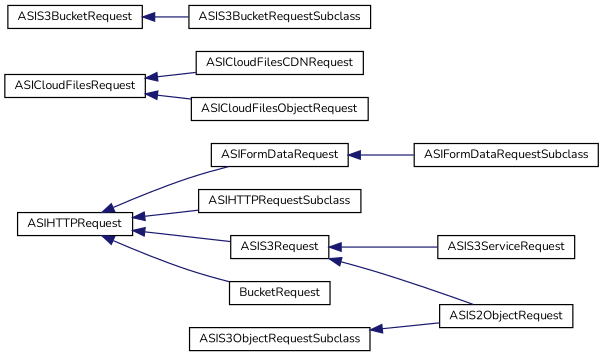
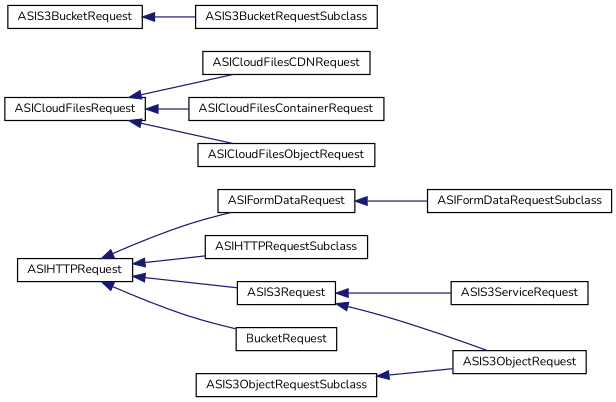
none -> (286, 109)
(506, 316) -> (520, 362)
